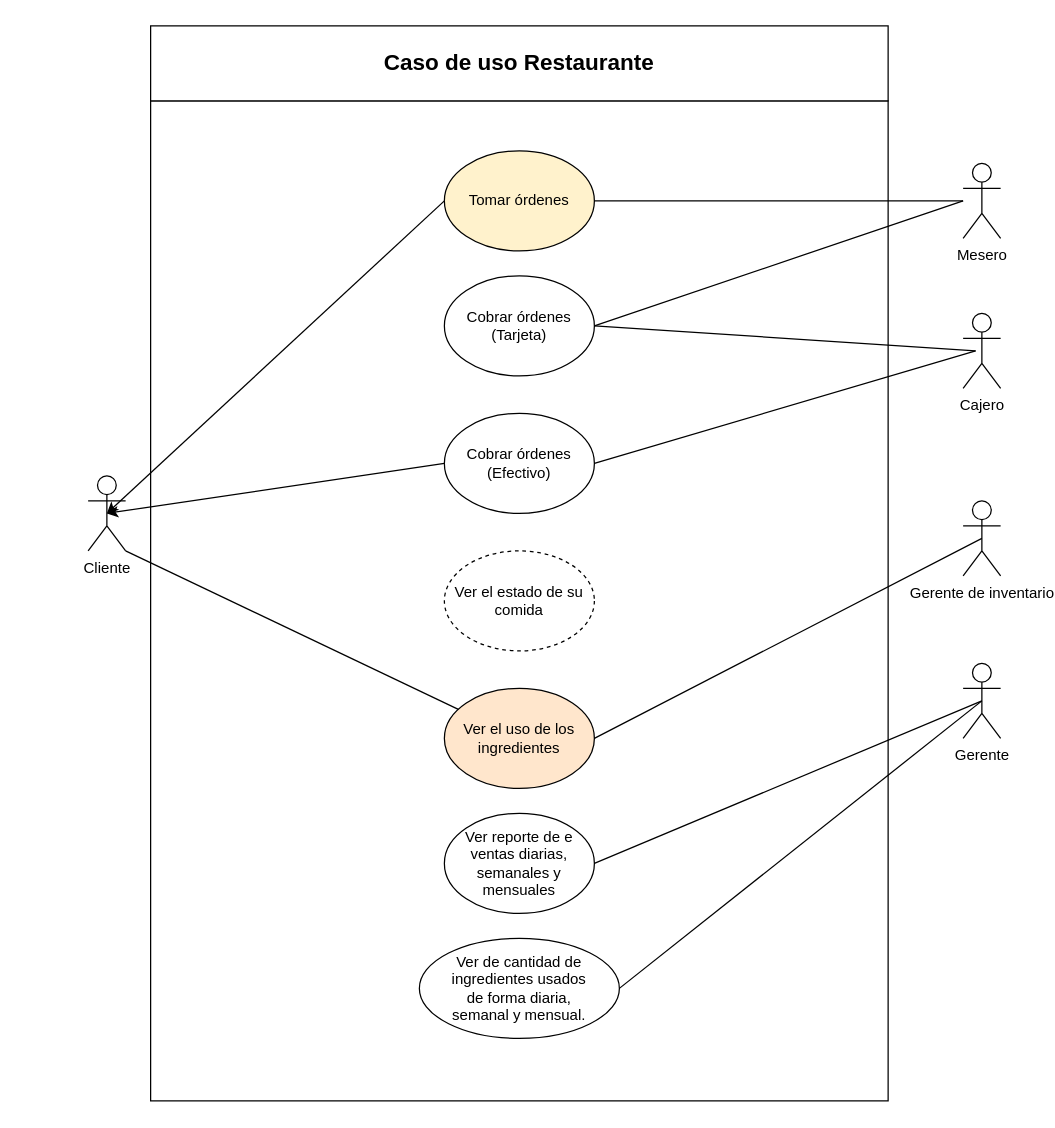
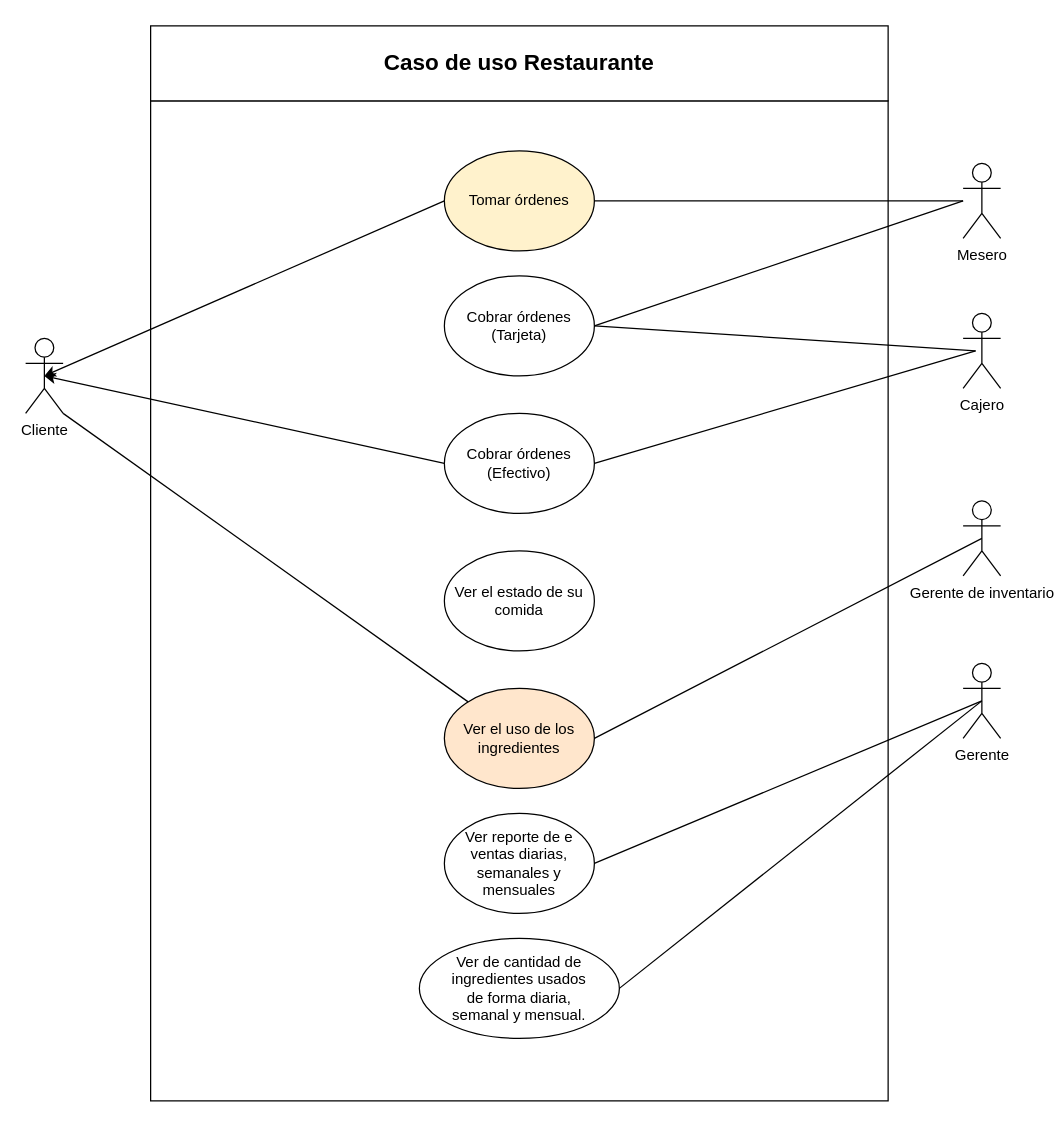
(107, 513) -> (44, 376)
(519, 601) -> (519, 601)
